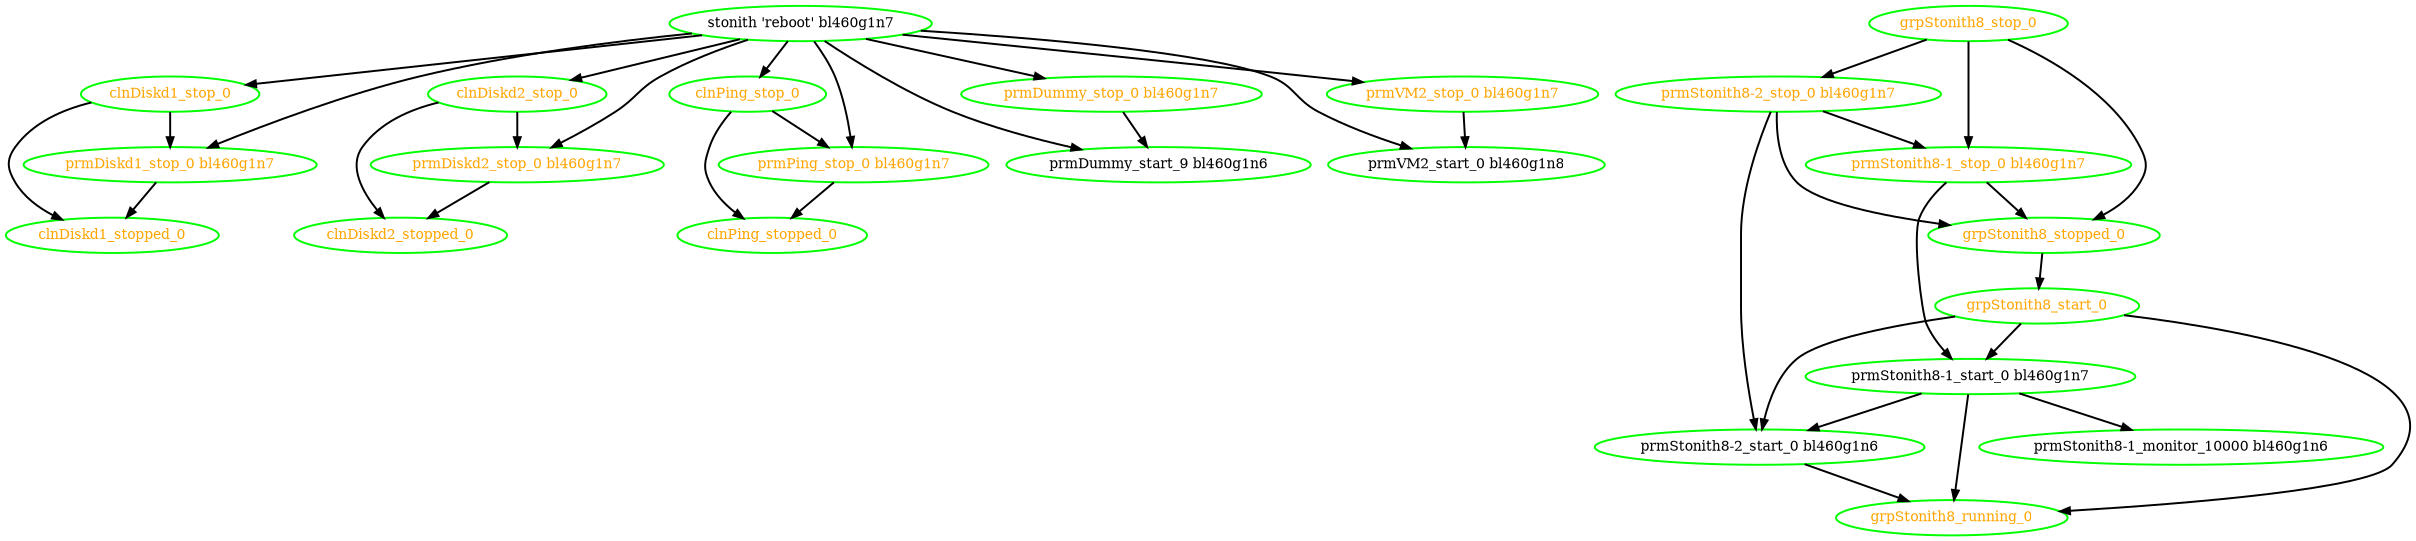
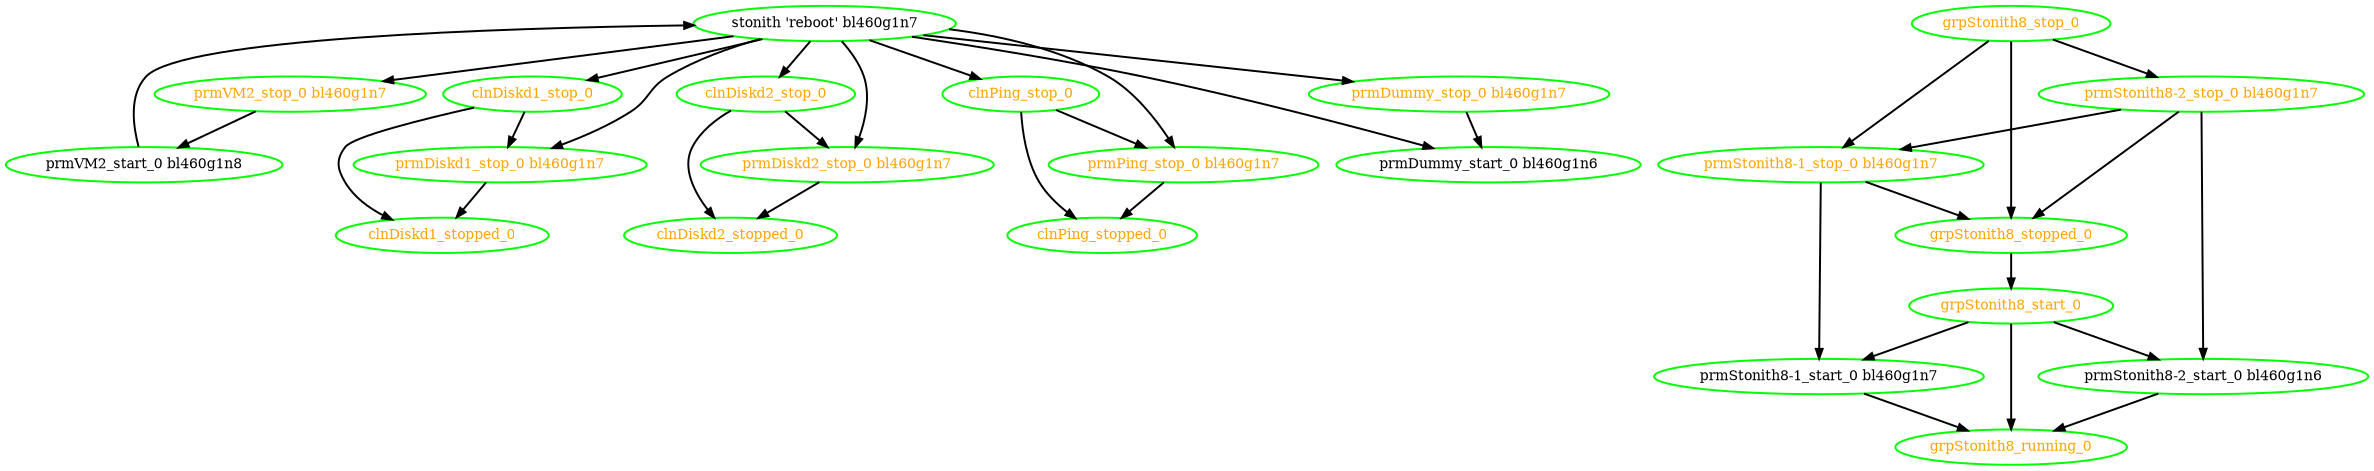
(1171, 55) -> (376, 37)
(1159, 165) -> (1488, 165)
(1870, 410) -> none
(2181, 447) -> none
